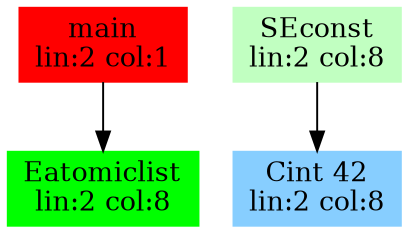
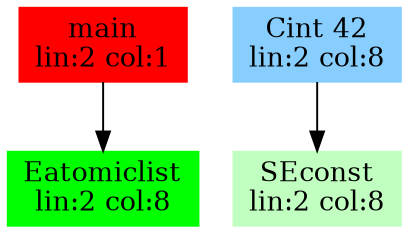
(317, 107) -> (317, 107)
